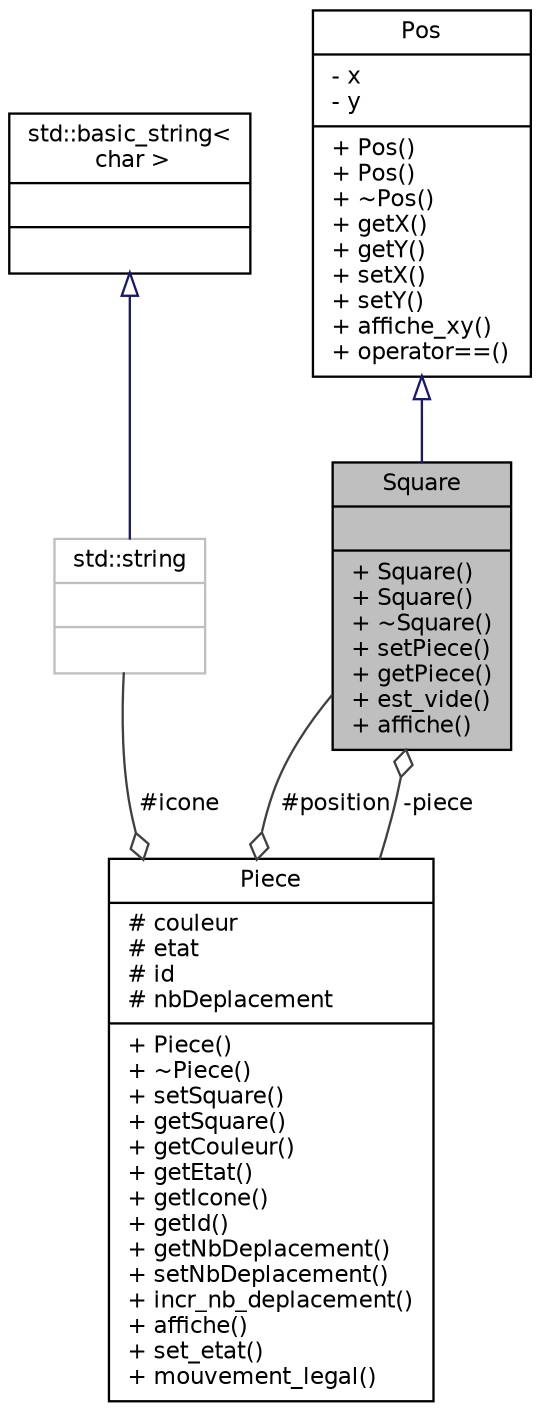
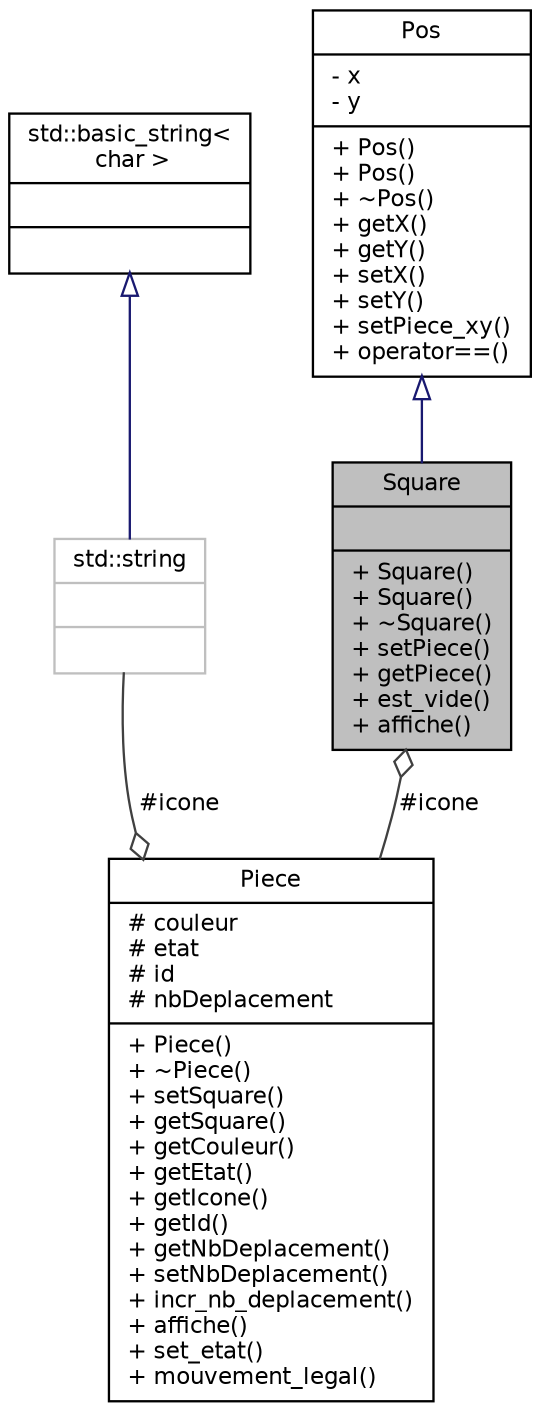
(413, 327) -> (422, 327)
(288, 759) -> none
(436, 804) -> (436, 804)
